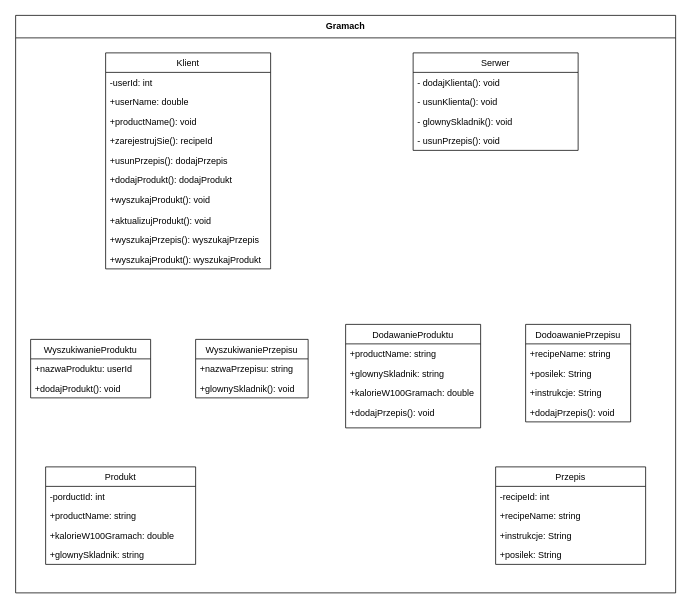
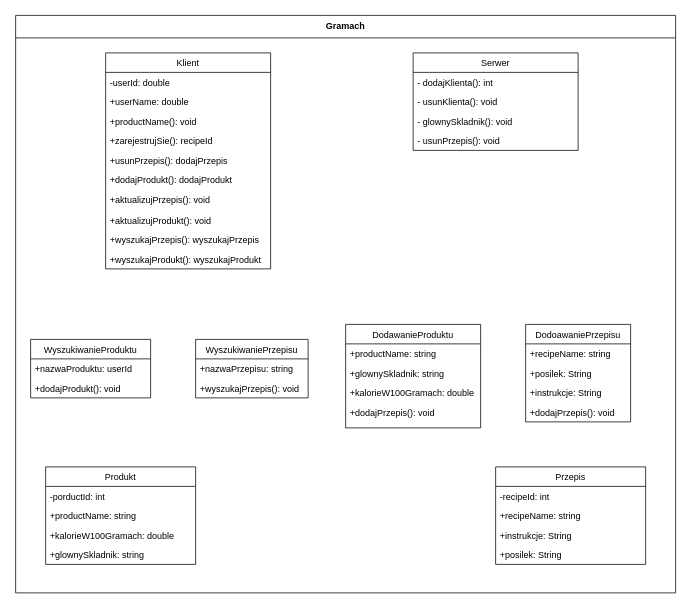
(136, 83) -> (144, 83)
(465, 83) -> (463, 83)
(166, 200) -> (168, 200)
(250, 389) -> (255, 389)
